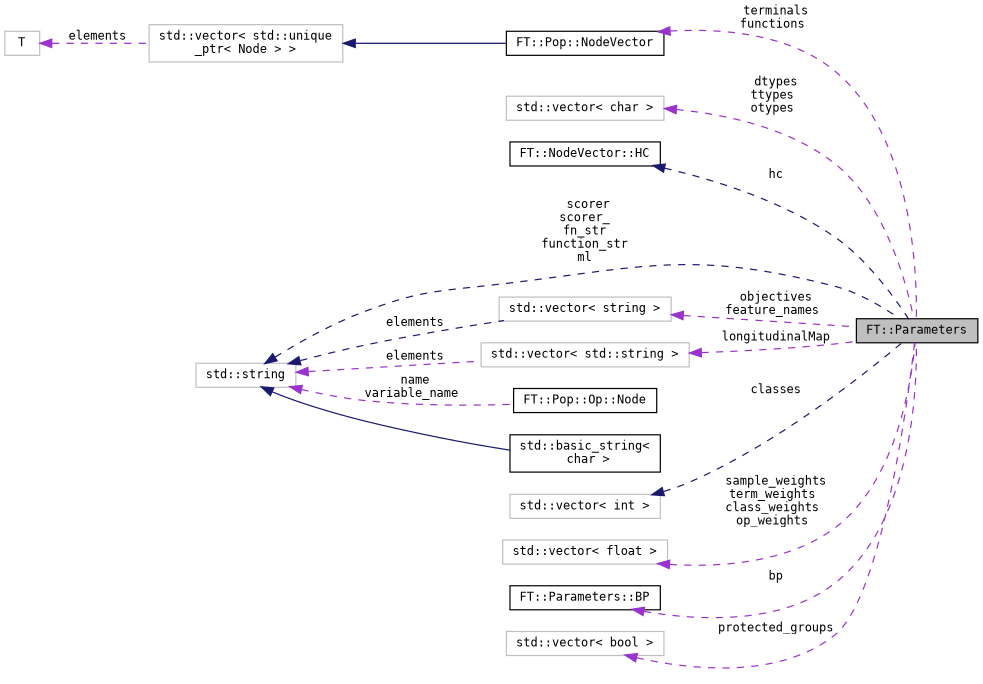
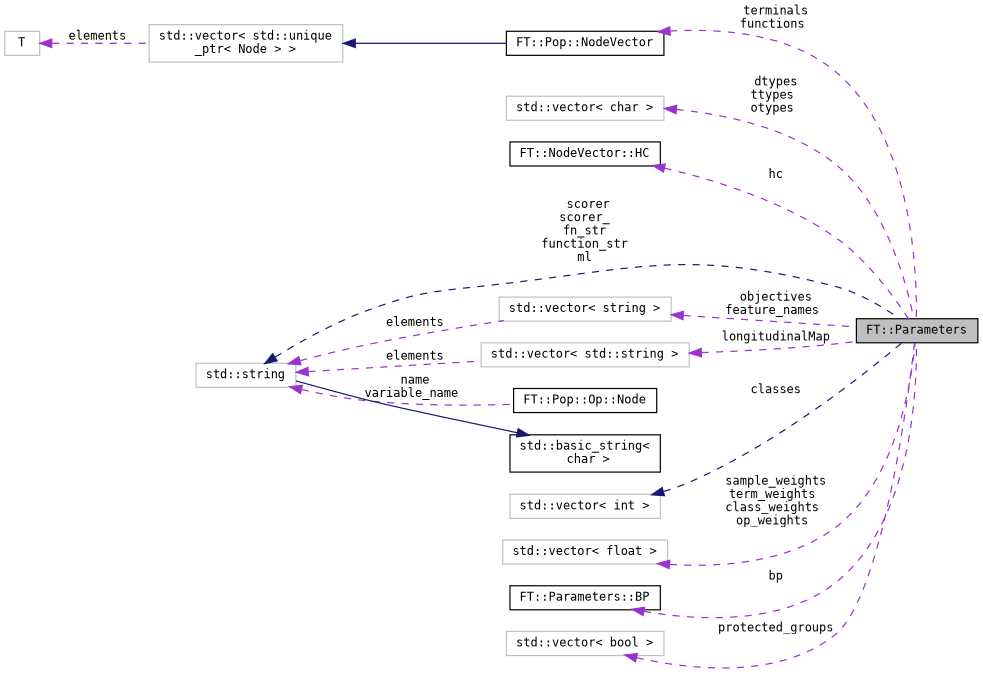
(803, 218) -> (803, 218)
(402, 338) -> (402, 338)
(390, 427) -> (417, 411)
